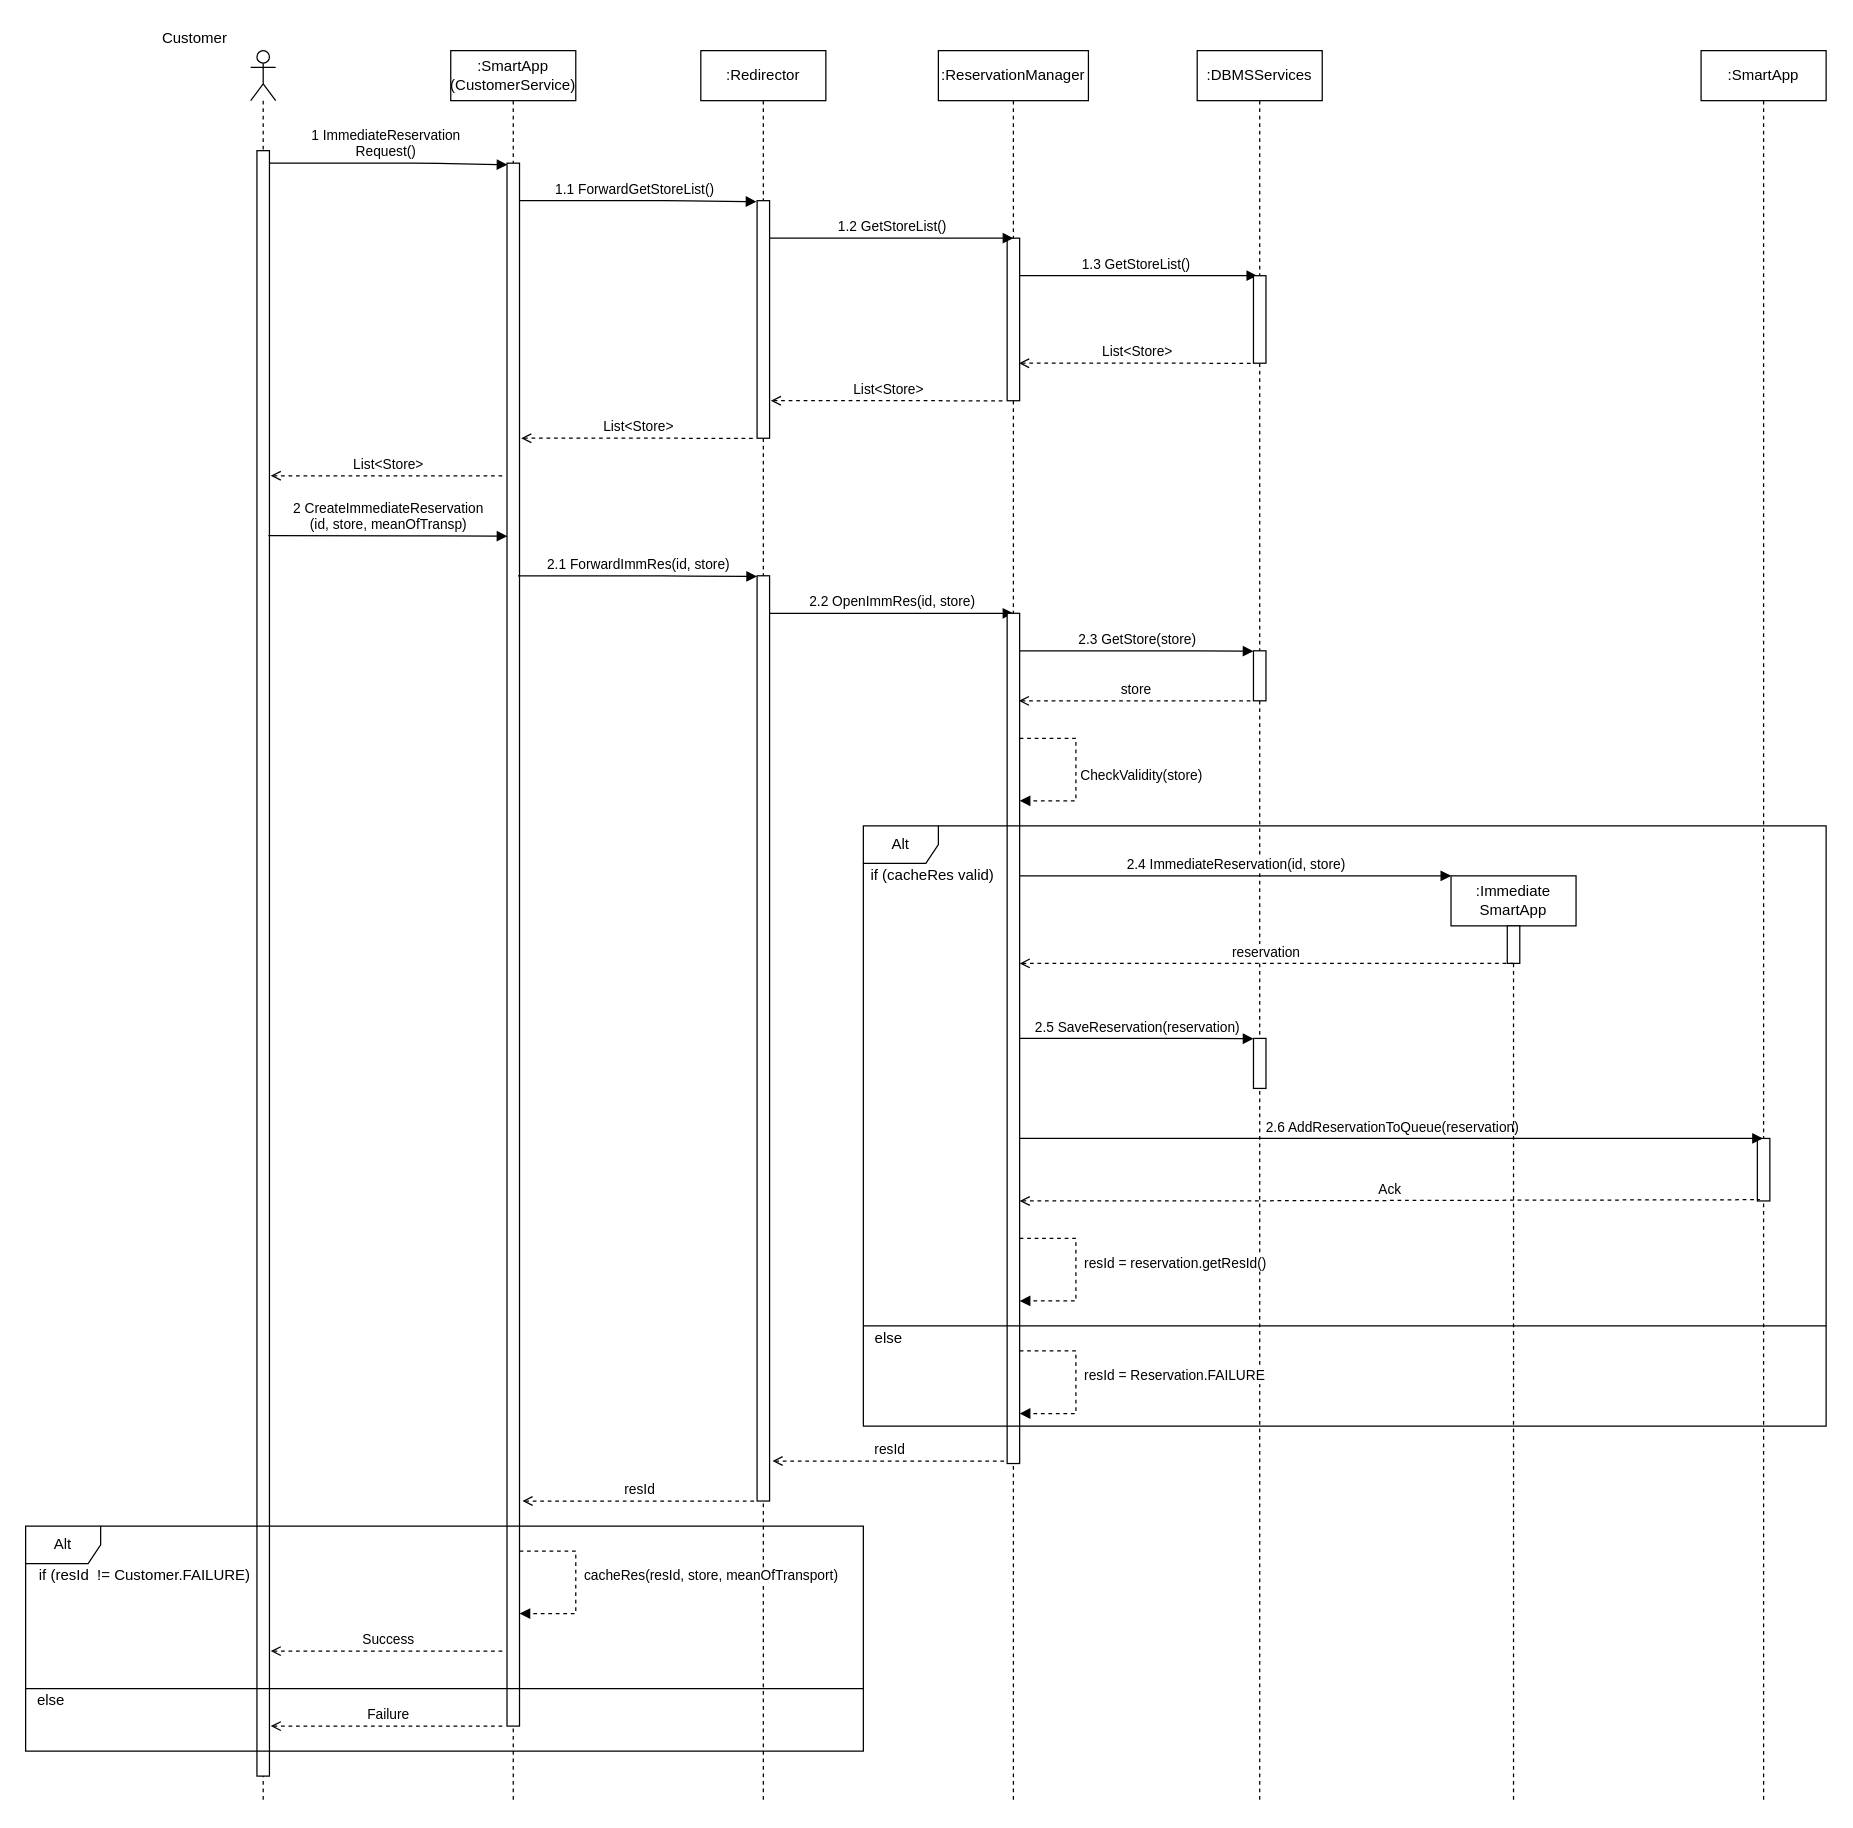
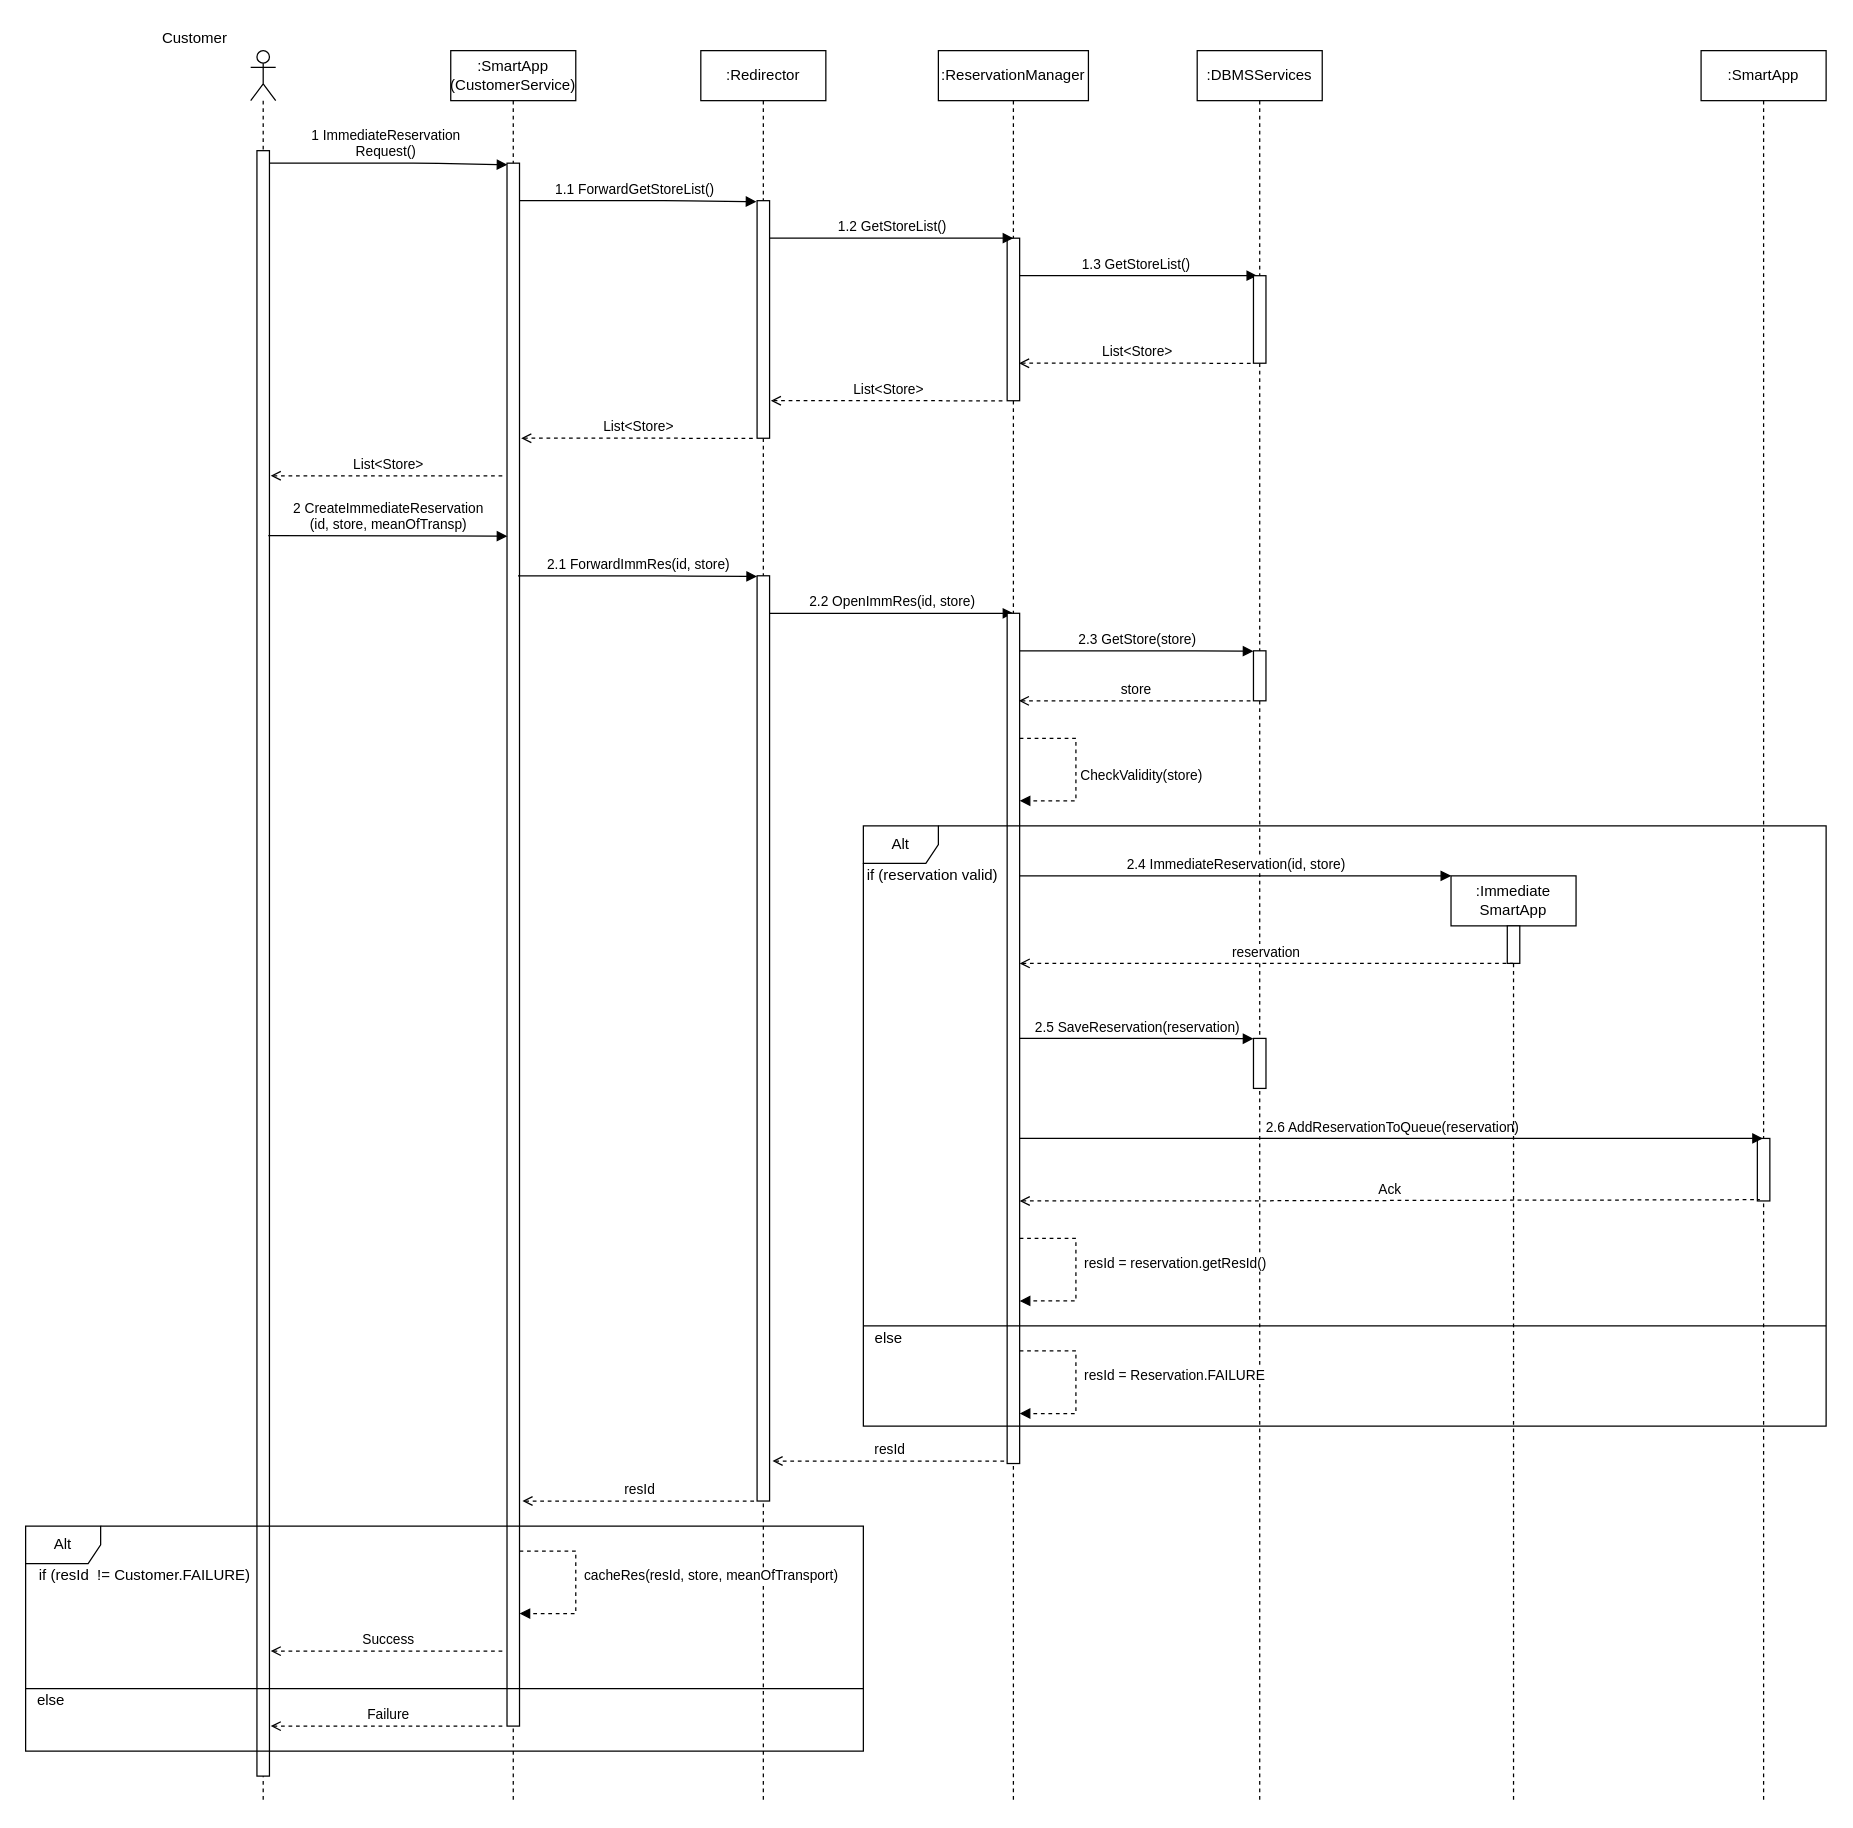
(933, 876) -> (933, 876)
